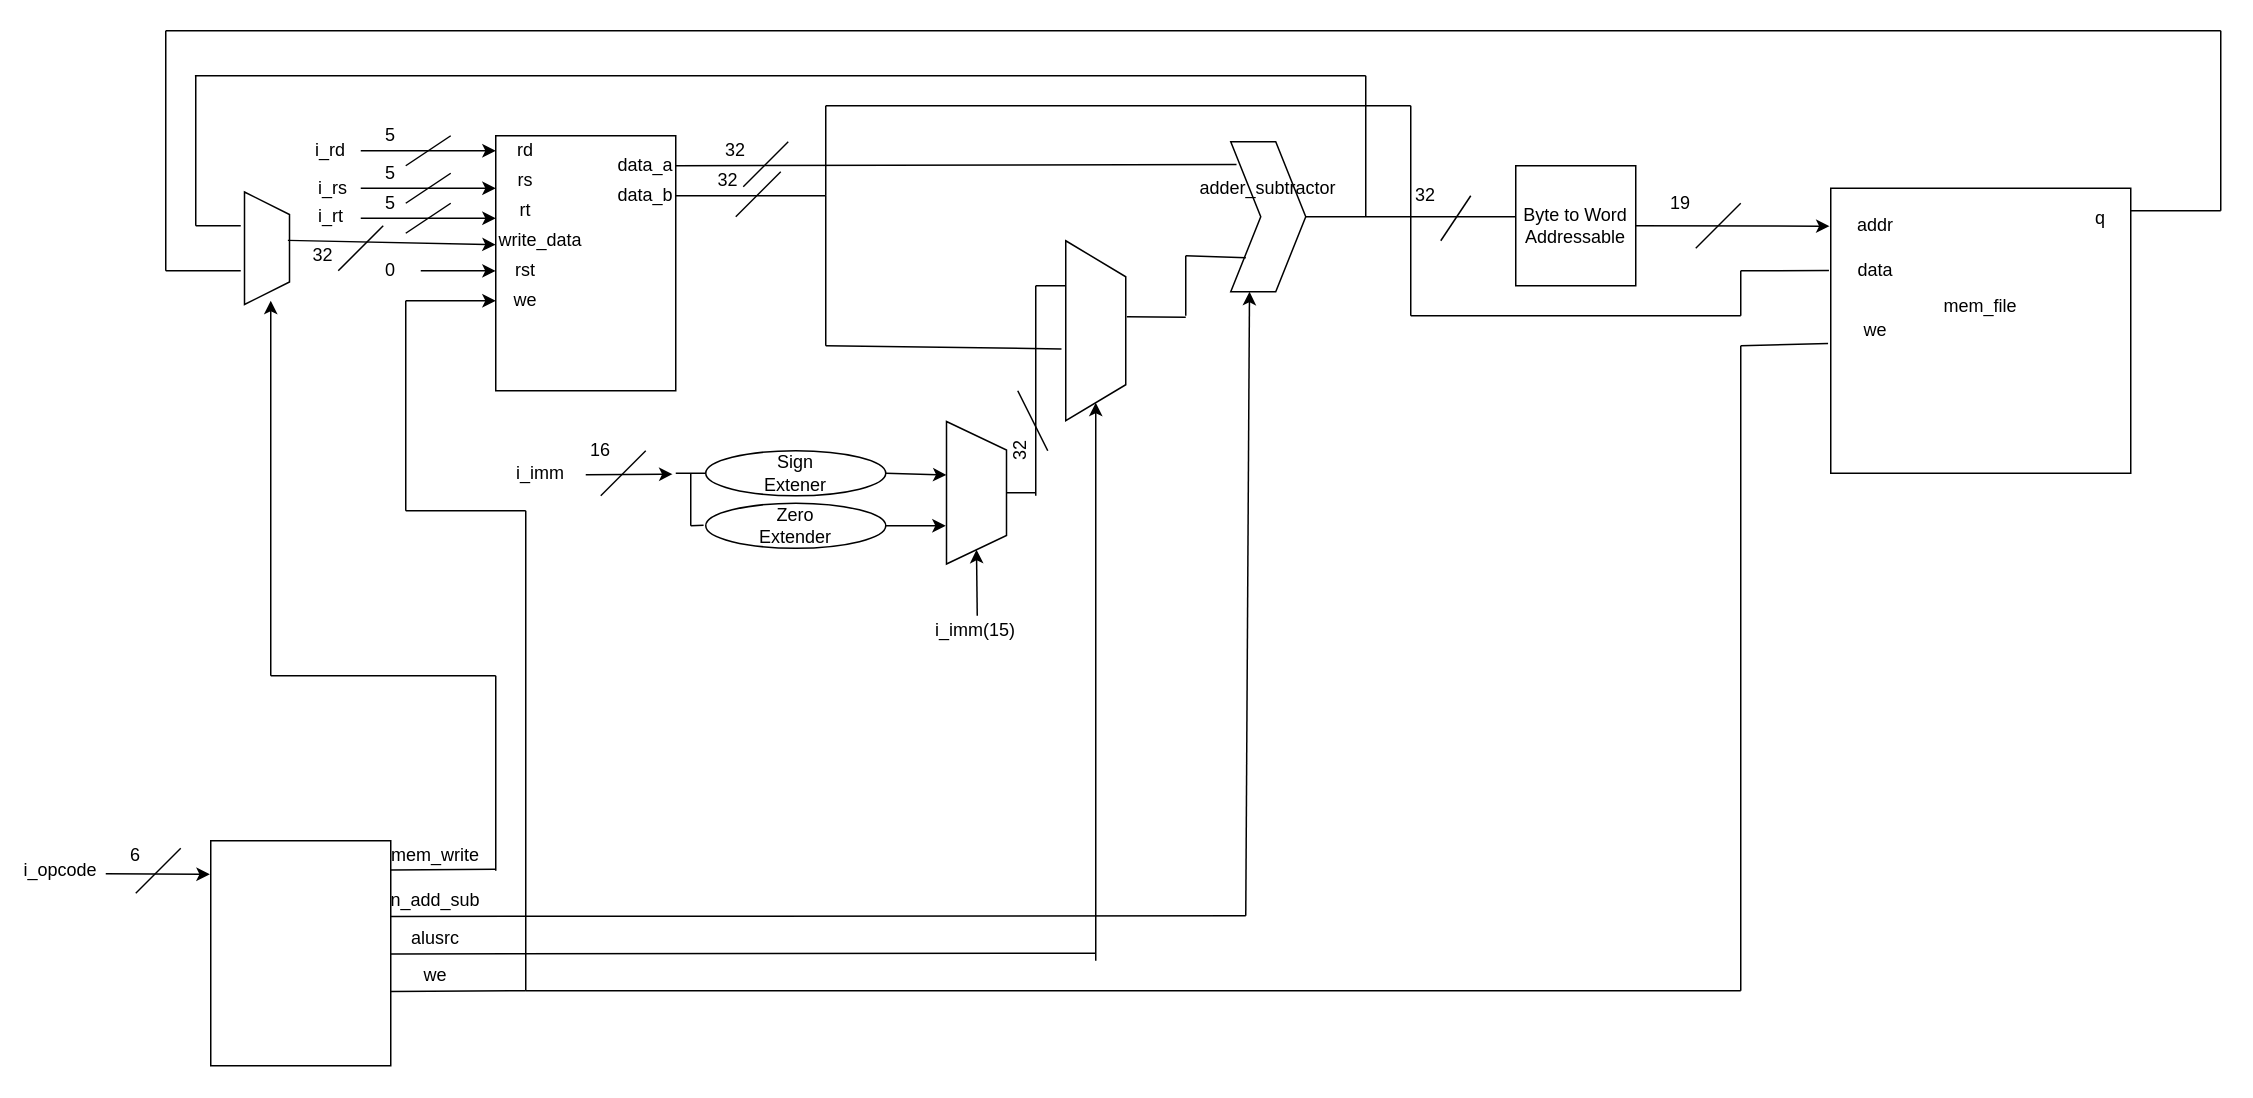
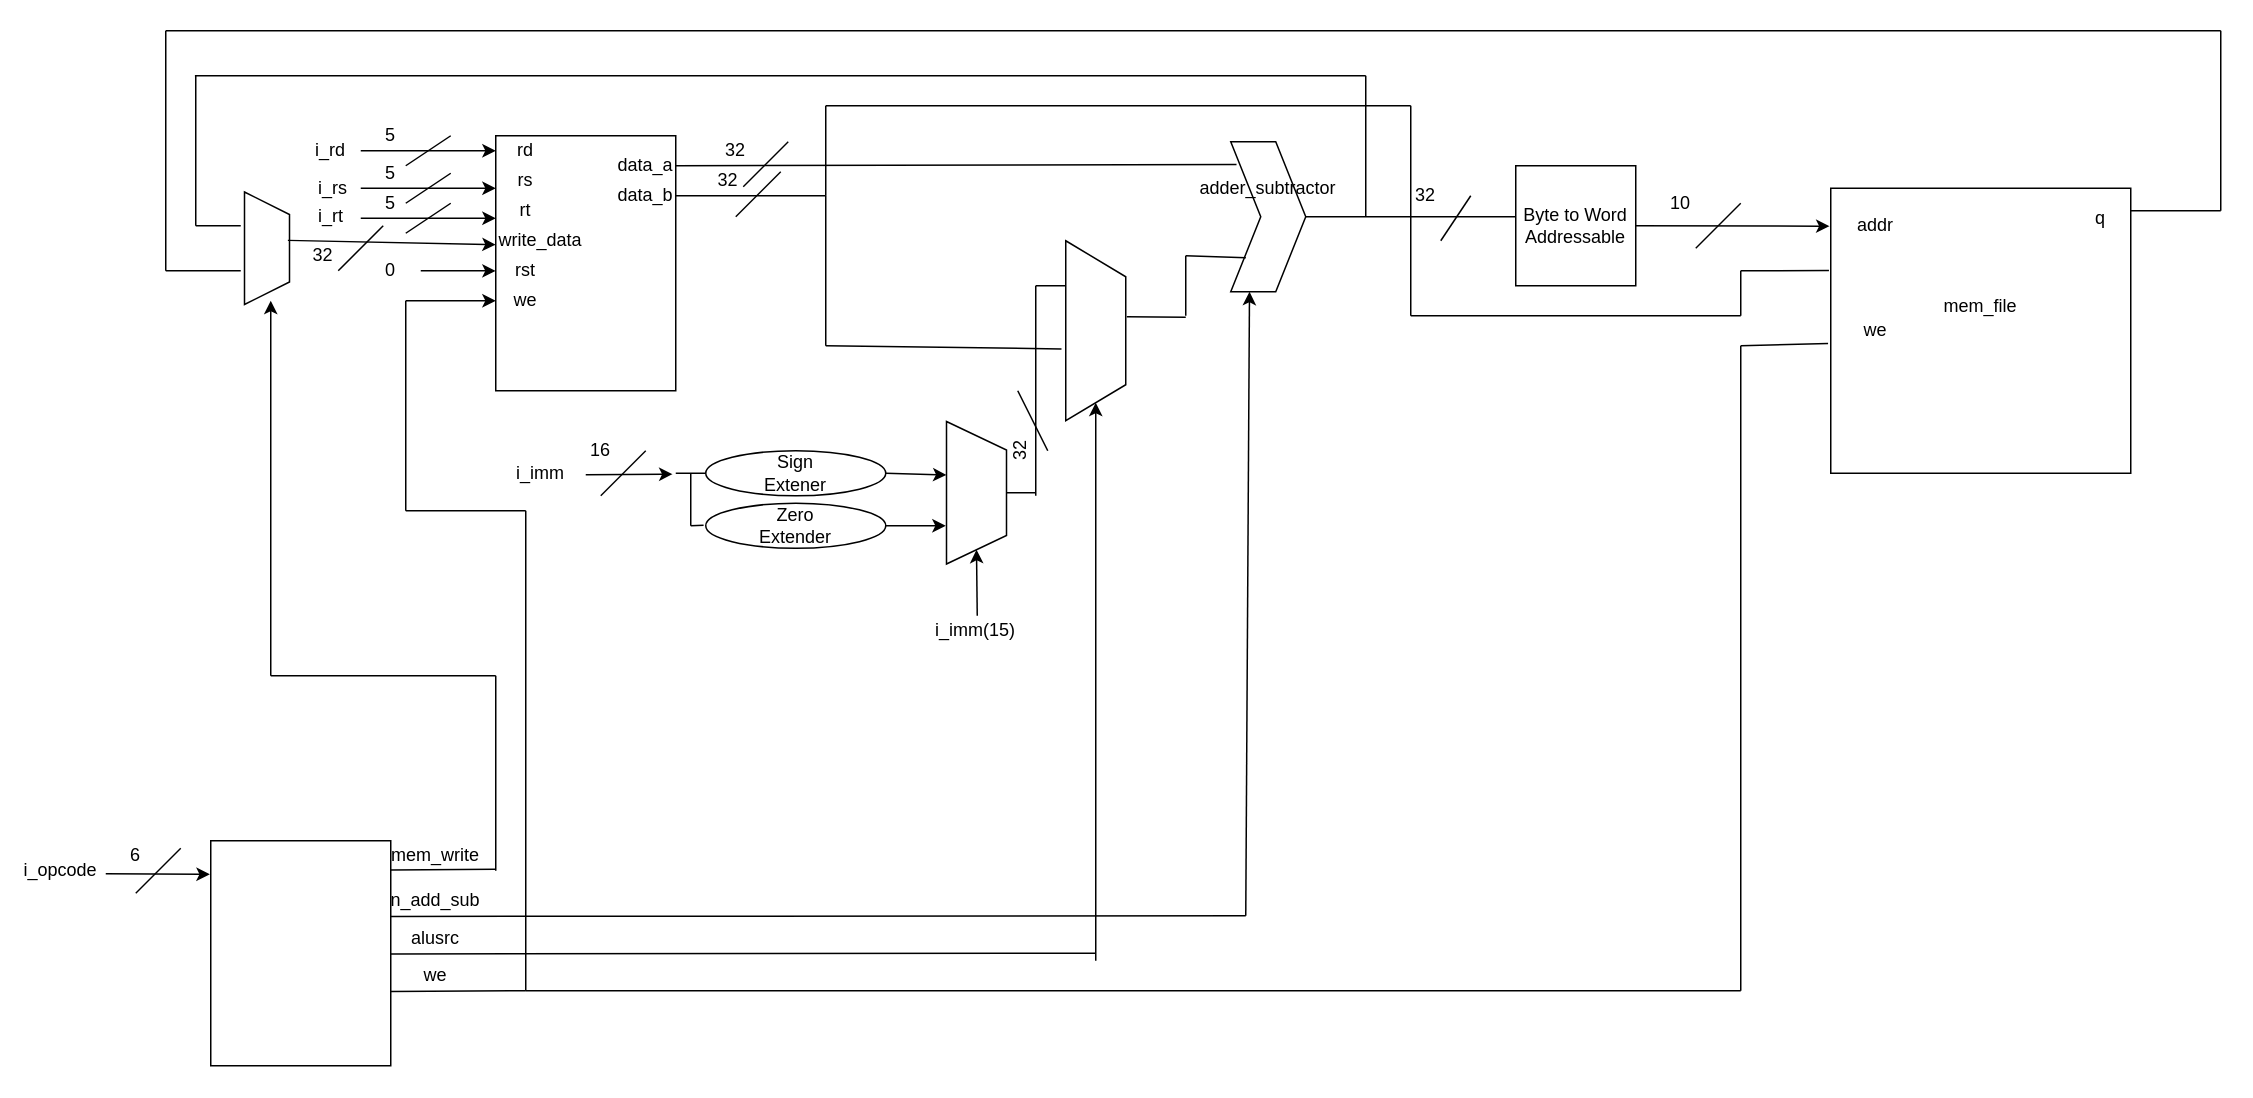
(1681, 203) -> (1681, 203)
(1876, 271) -> none
